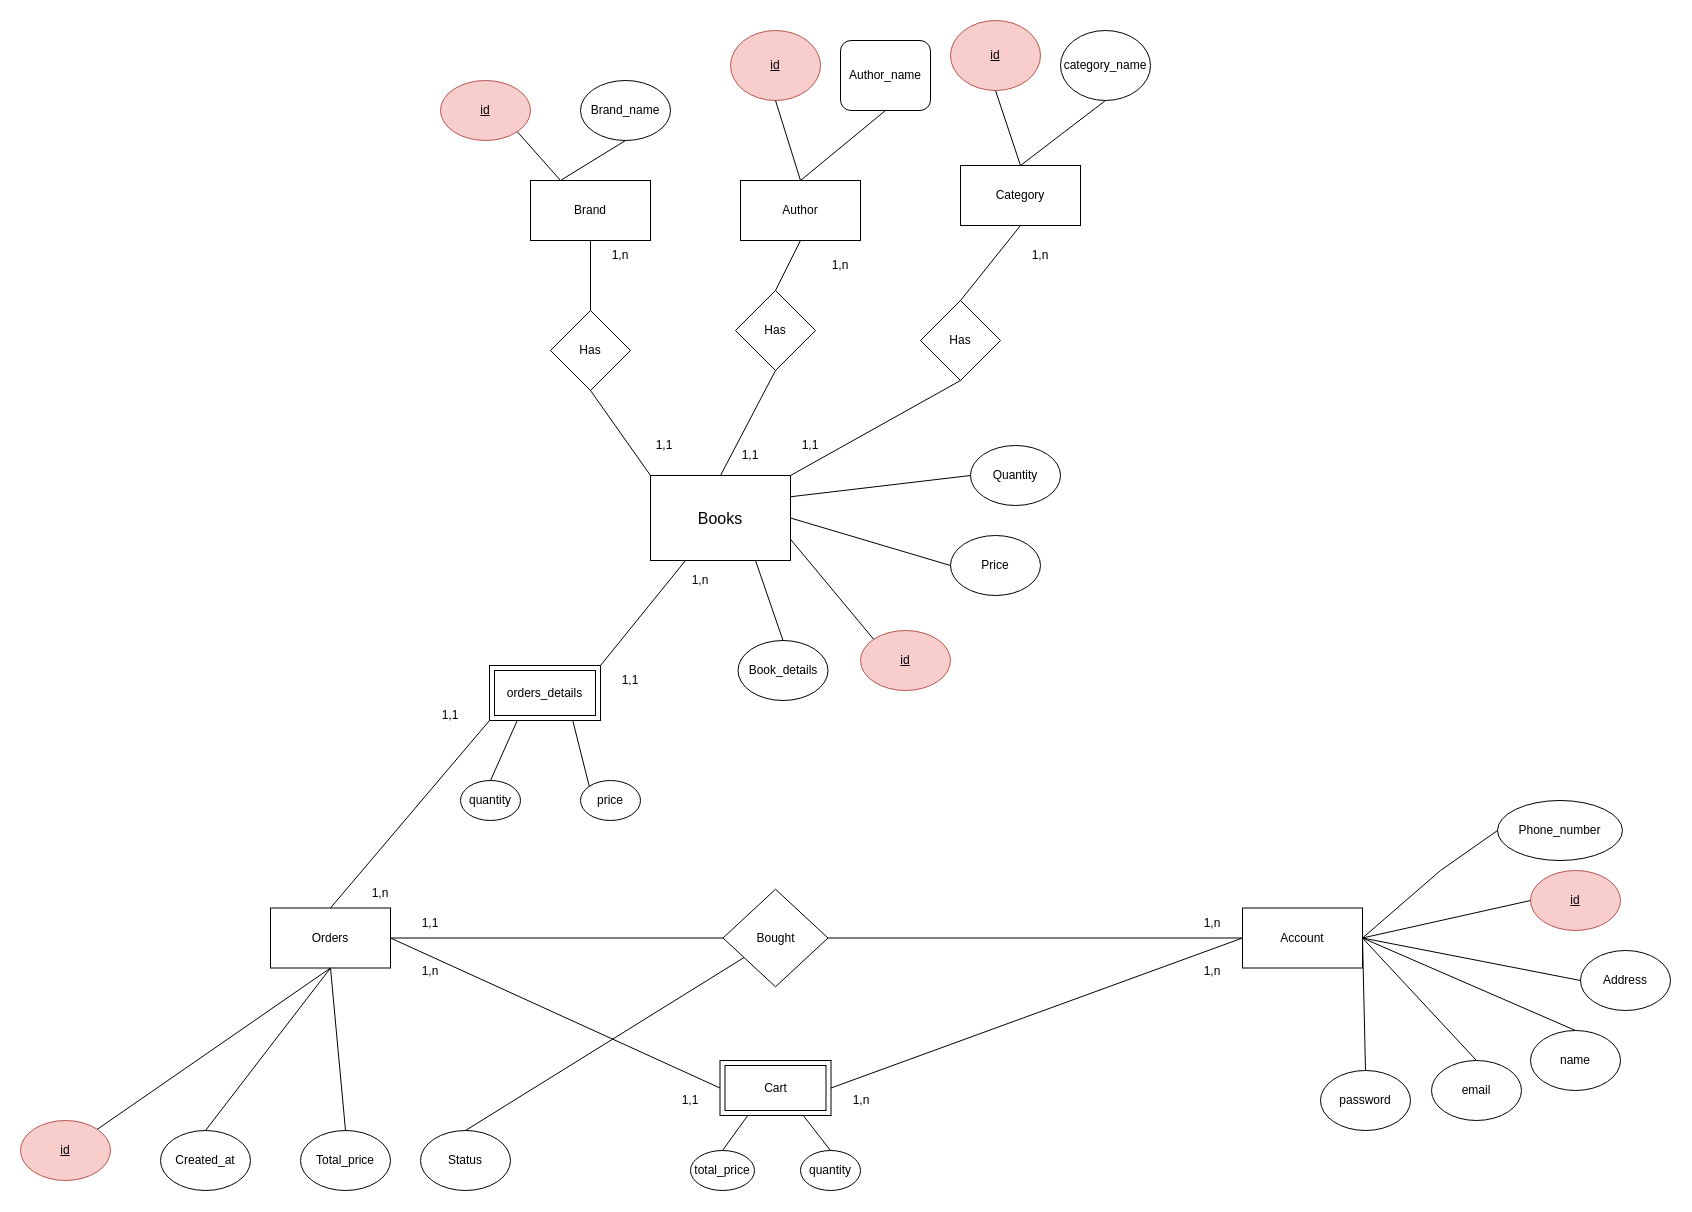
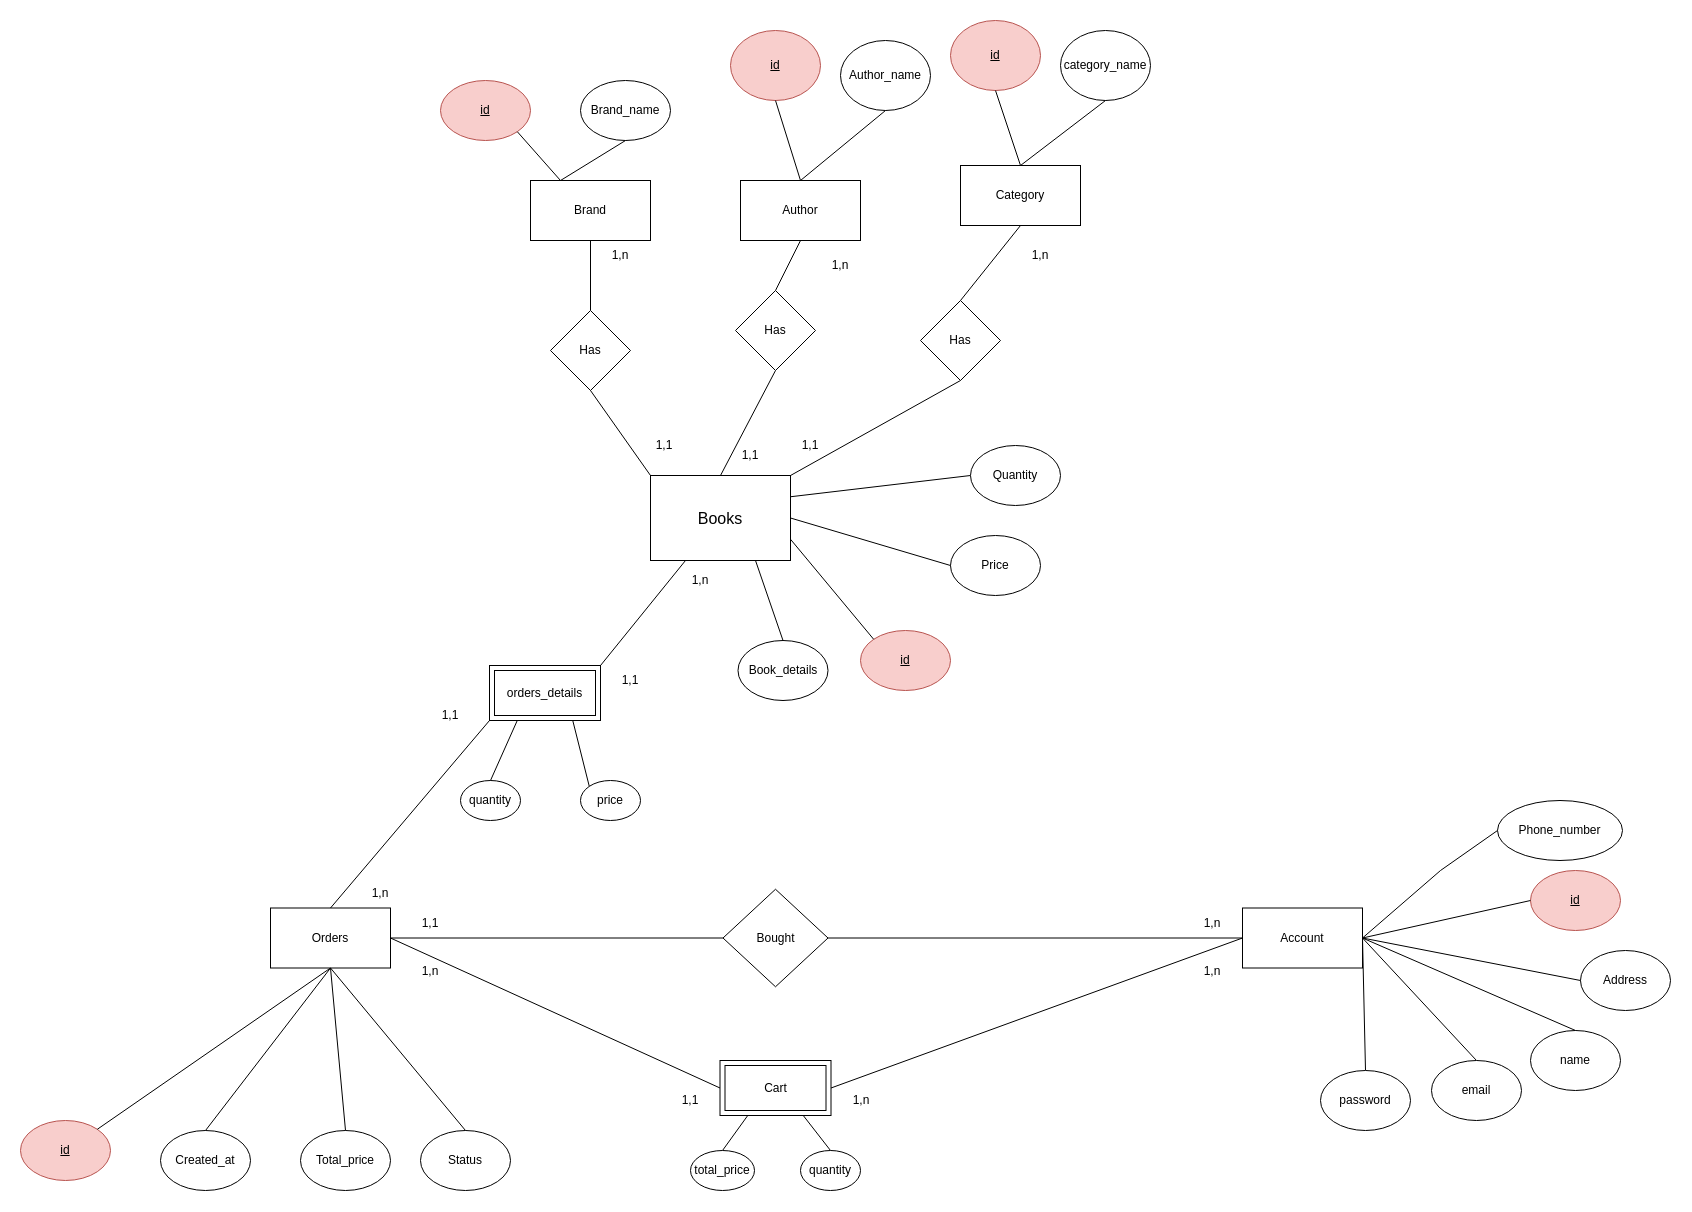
(886, 76) -> (886, 76)
(604, 1044) -> (399, 1050)
